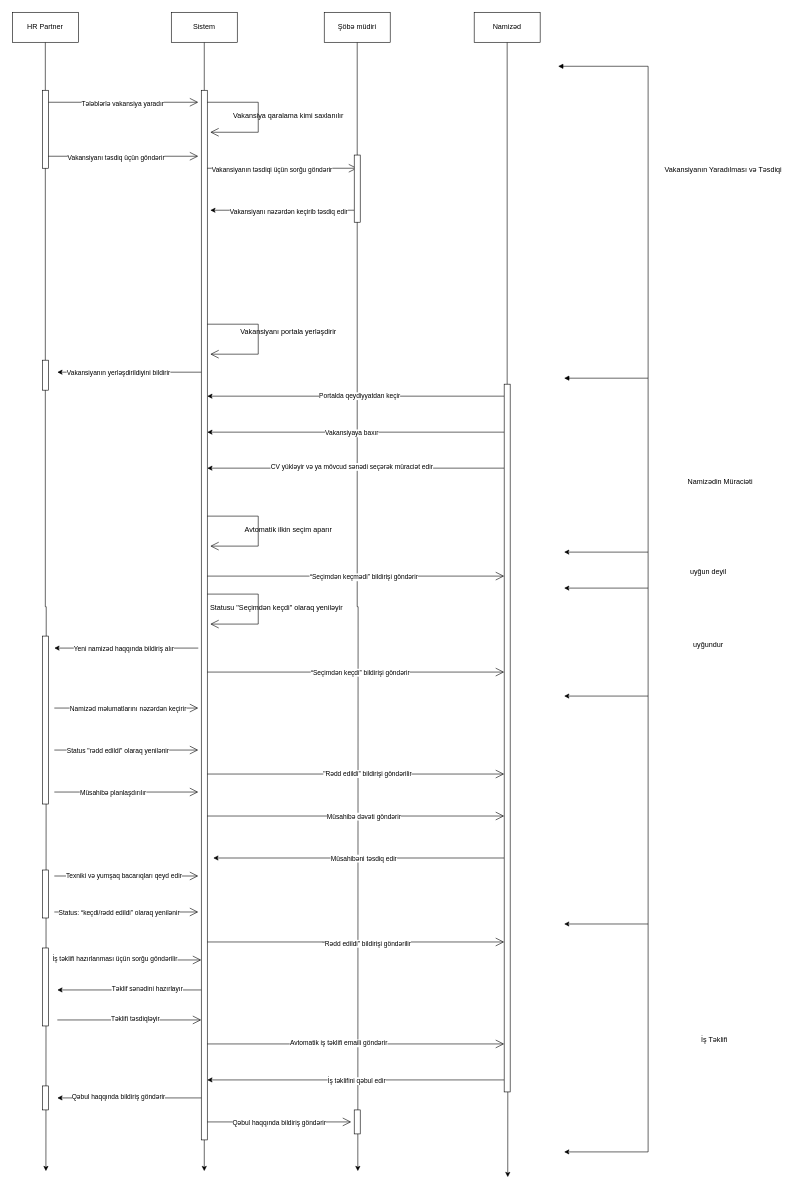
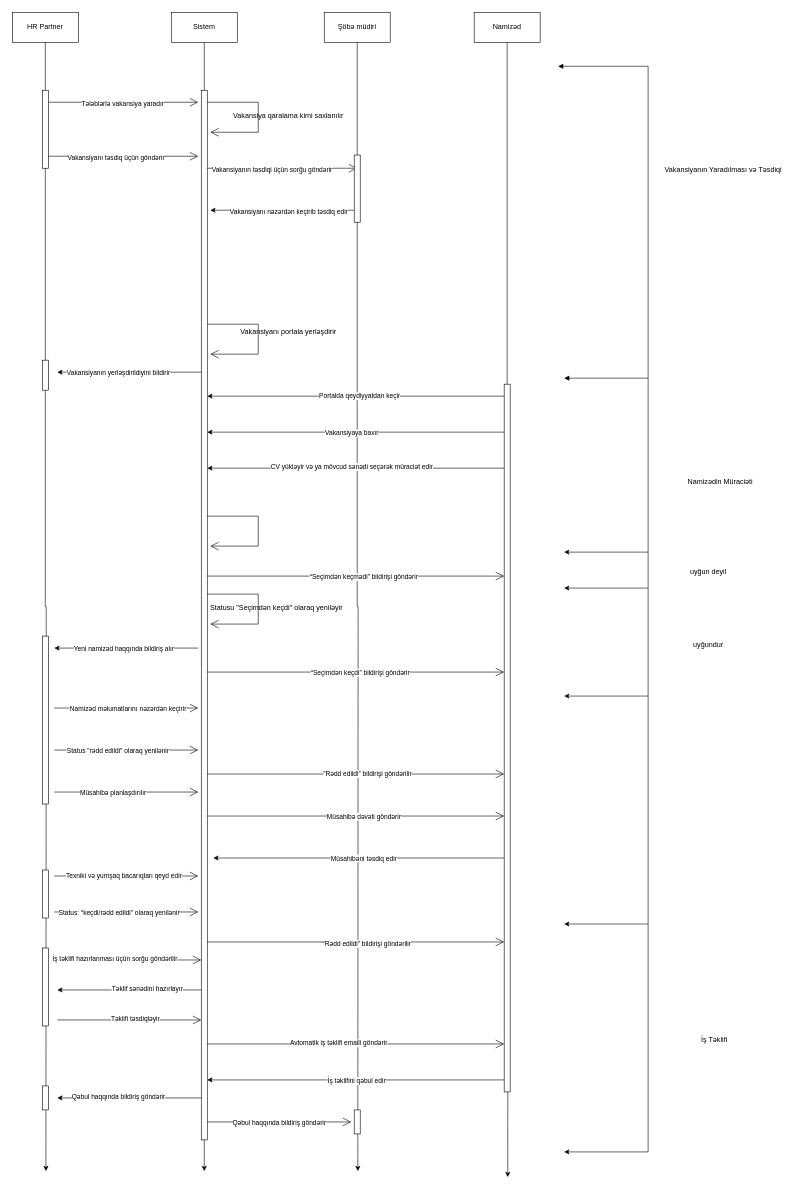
(288, 530) -> none
